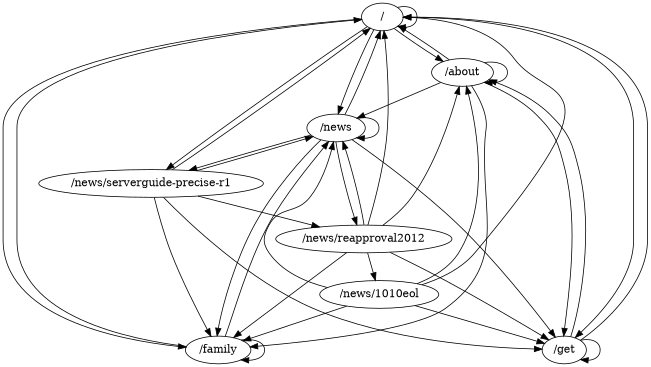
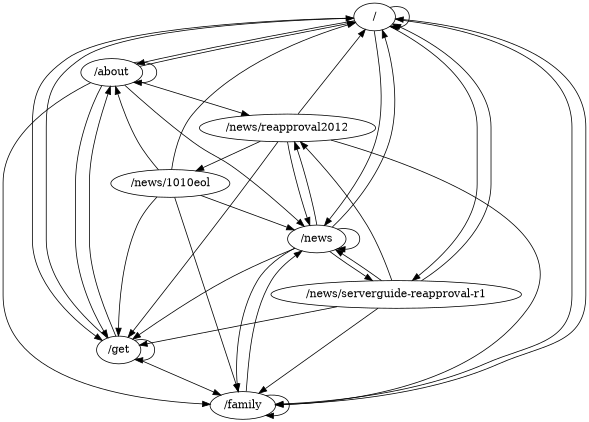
(430, 166) -> (189, 97)
(151, 183) -> (396, 294)
none -> (175, 375)
